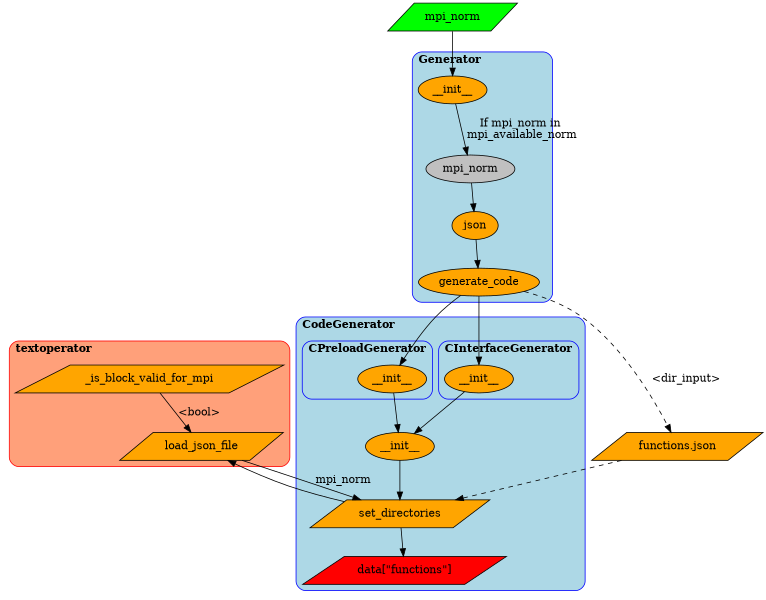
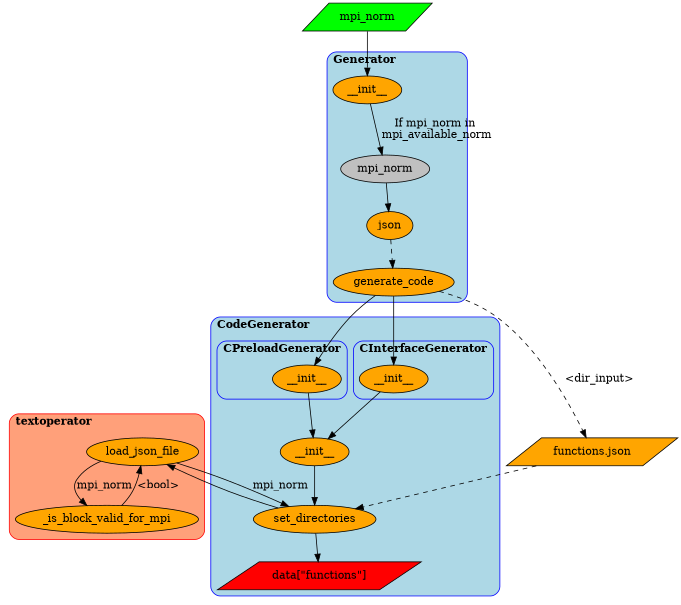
(477, 250) -> (391, 250)
(150, 379) -> (107, 519)
(201, 446) -> (143, 452)
none -> (79, 476)
(400, 514) -> (315, 519)
